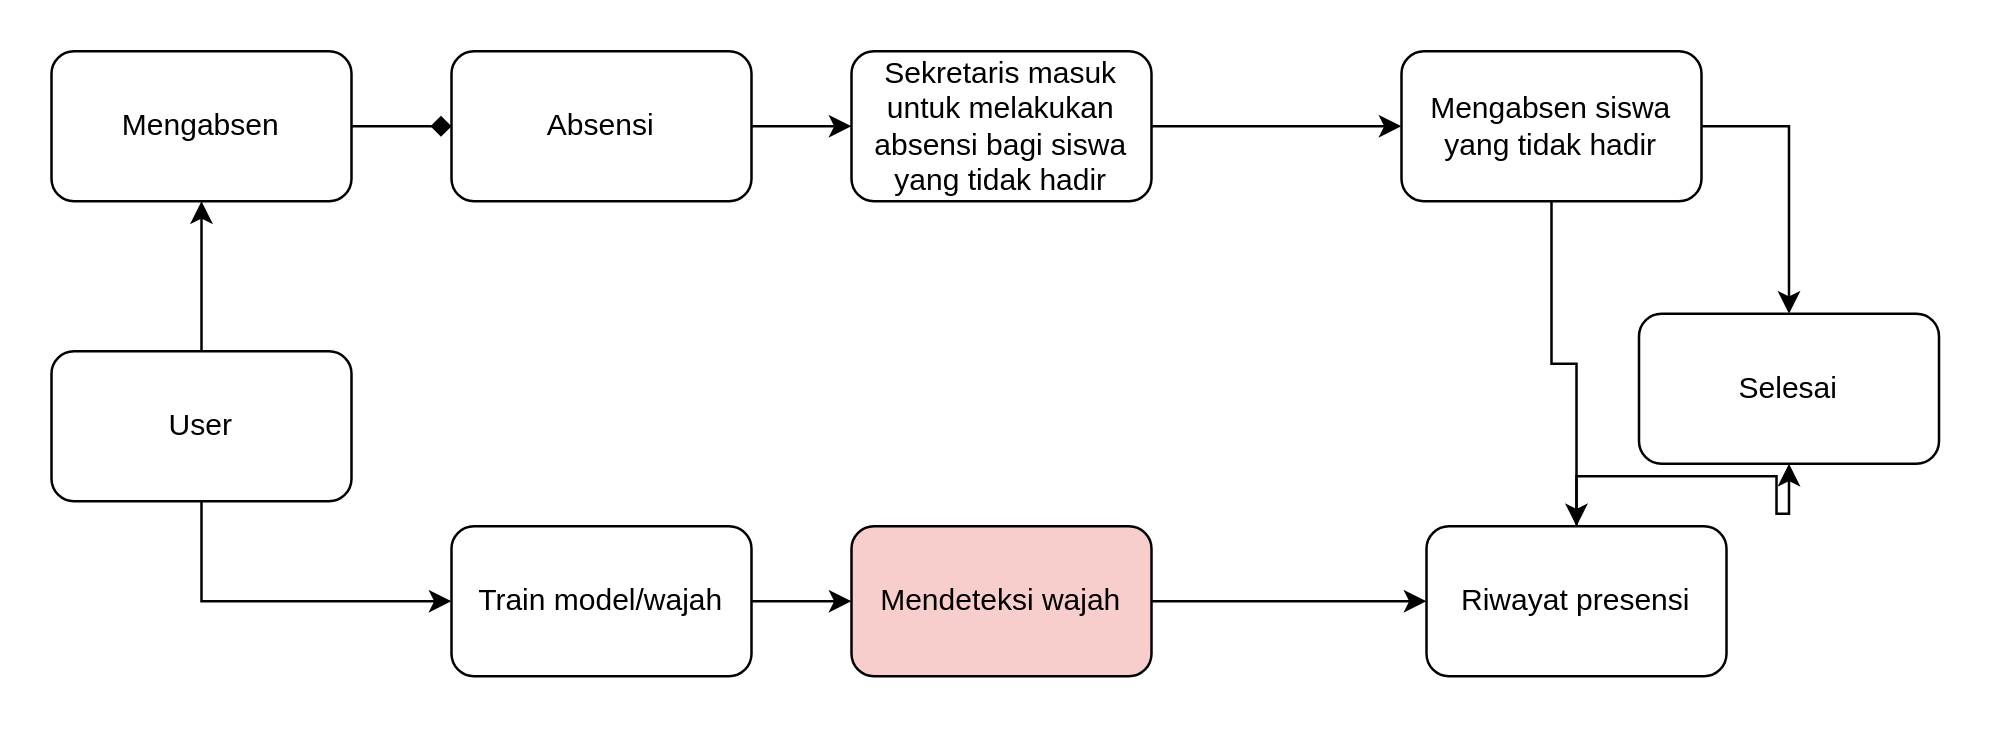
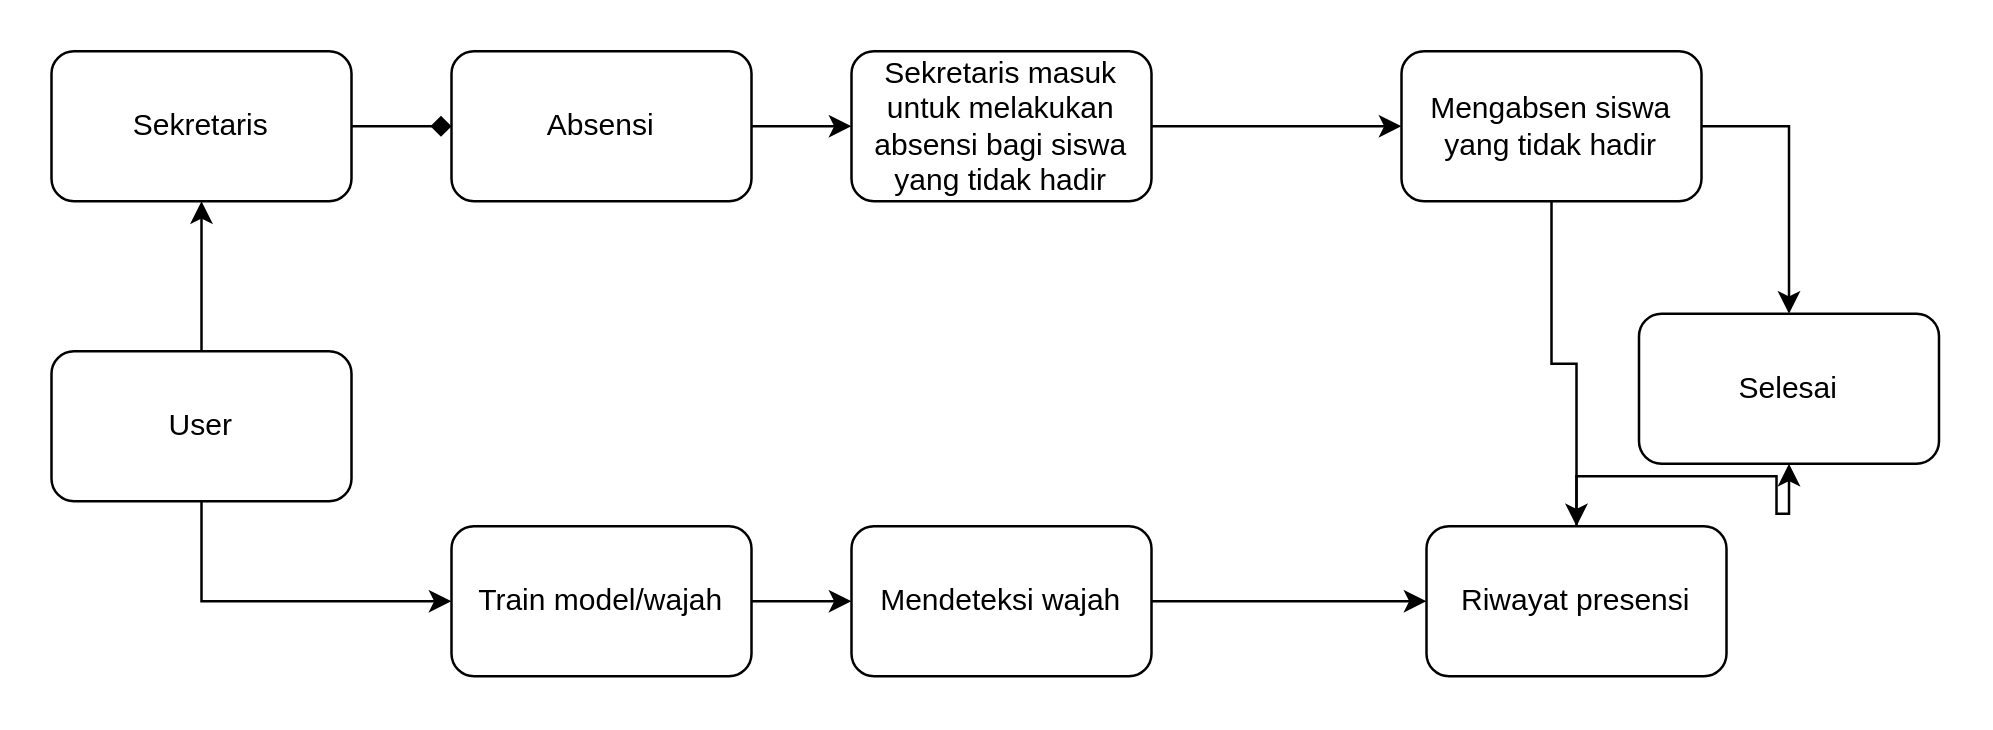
(201, 126) -> (201, 126)
(1001, 601) -> (1001, 601)
